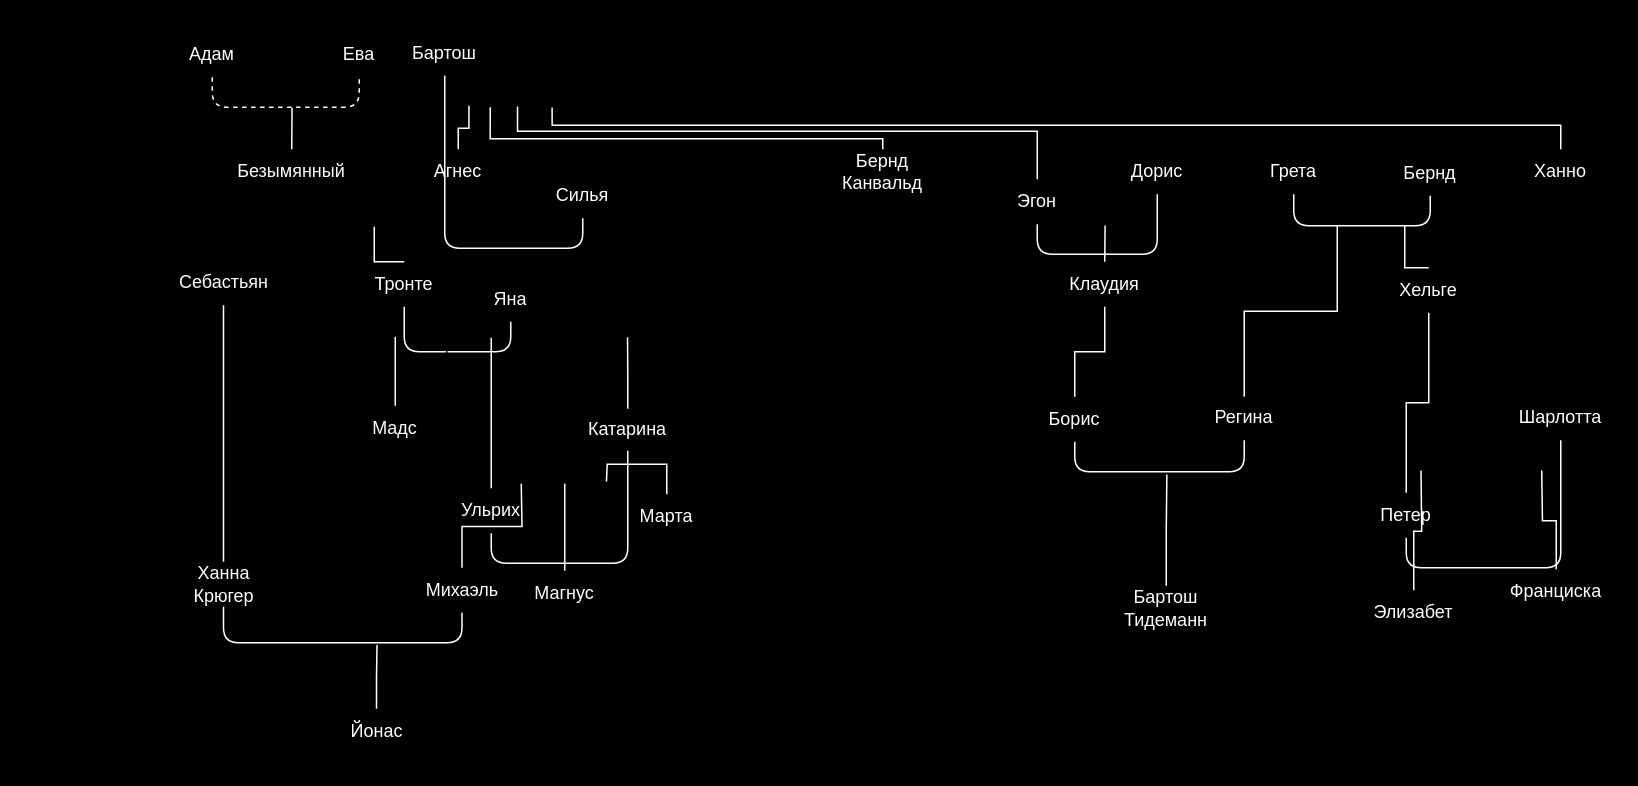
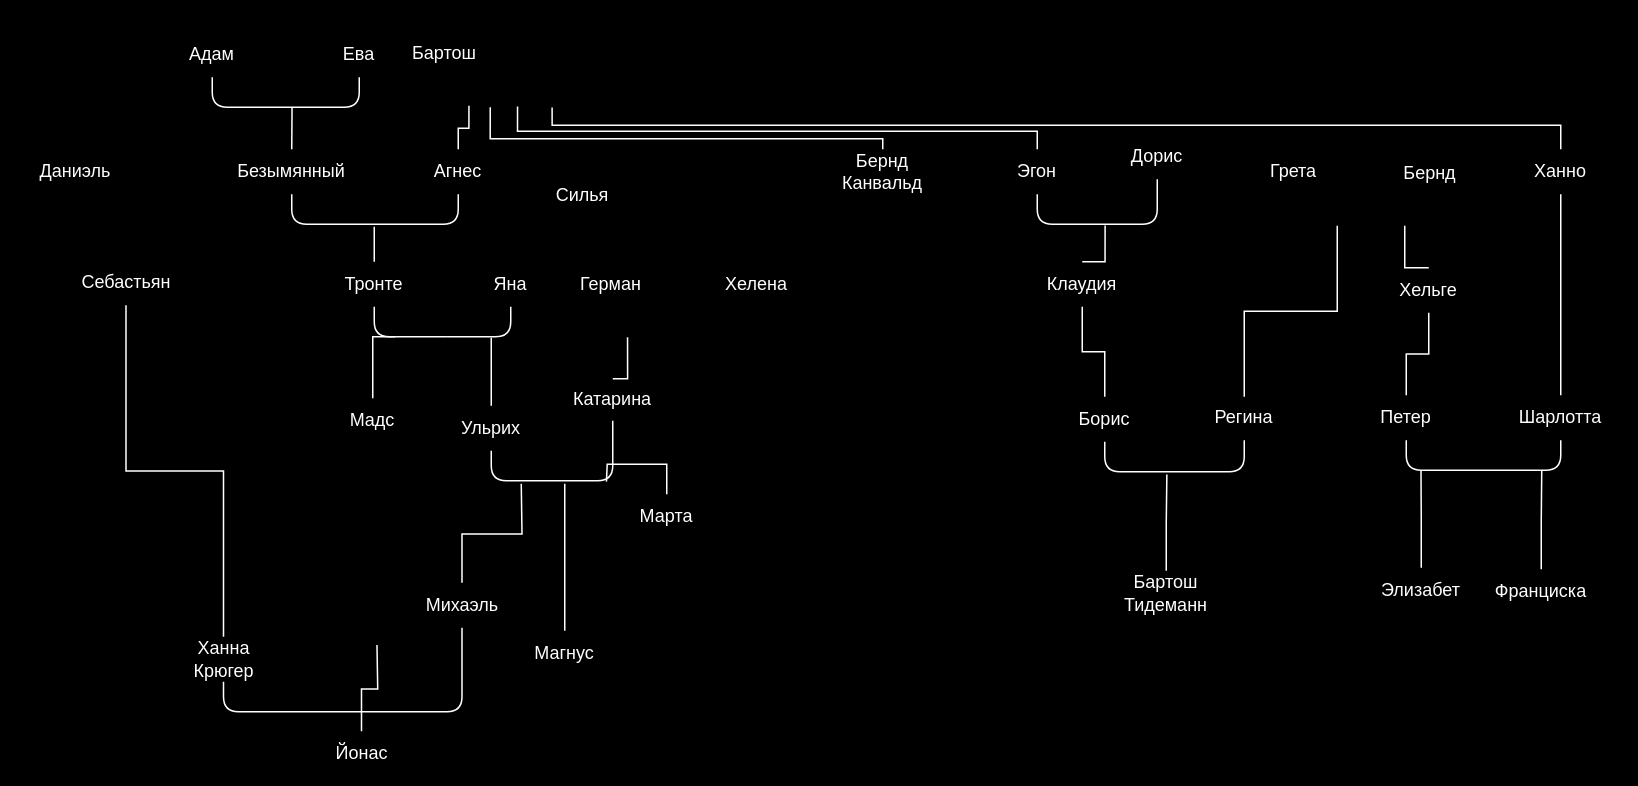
(287, 107) -> (287, 107)
none -> (76, 172)
(1157, 172) -> (1157, 157)
(1037, 202) -> (1037, 172)
(1429, 221) -> (1429, 221)
none -> (375, 224)
(1349, 226) -> none
(445, 237) -> none
(224, 283) -> (126, 283)
(404, 284) -> (374, 284)
none -> (611, 284)
none -> (757, 284)
(1105, 284) -> (1082, 284)
none -> (1561, 294)
(511, 299) -> (511, 284)
(1075, 419) -> (1105, 419)
(395, 428) -> (373, 421)
(628, 430) -> (613, 400)
(491, 511) -> (491, 428)
(1406, 515) -> (1406, 418)
(224, 584) -> (224, 659)
(462, 590) -> (462, 605)
(1556, 592) -> (1541, 592)
(565, 593) -> (565, 653)
(1166, 608) -> (1166, 593)
(1414, 613) -> (1421, 590)
(377, 731) -> (362, 754)
